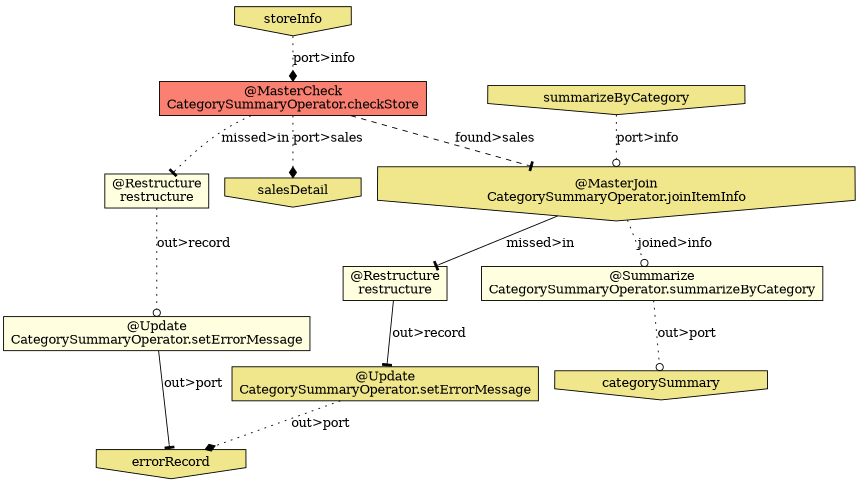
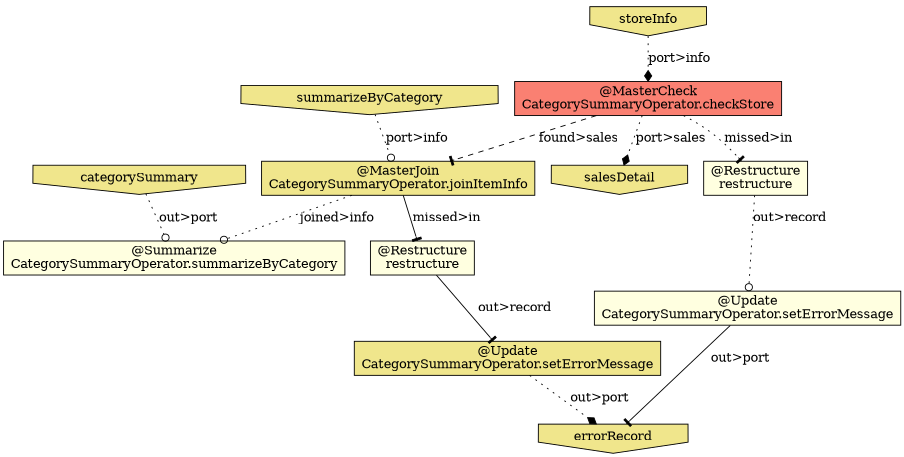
(616, 191) -> (398, 178)
(656, 332) -> (155, 214)
